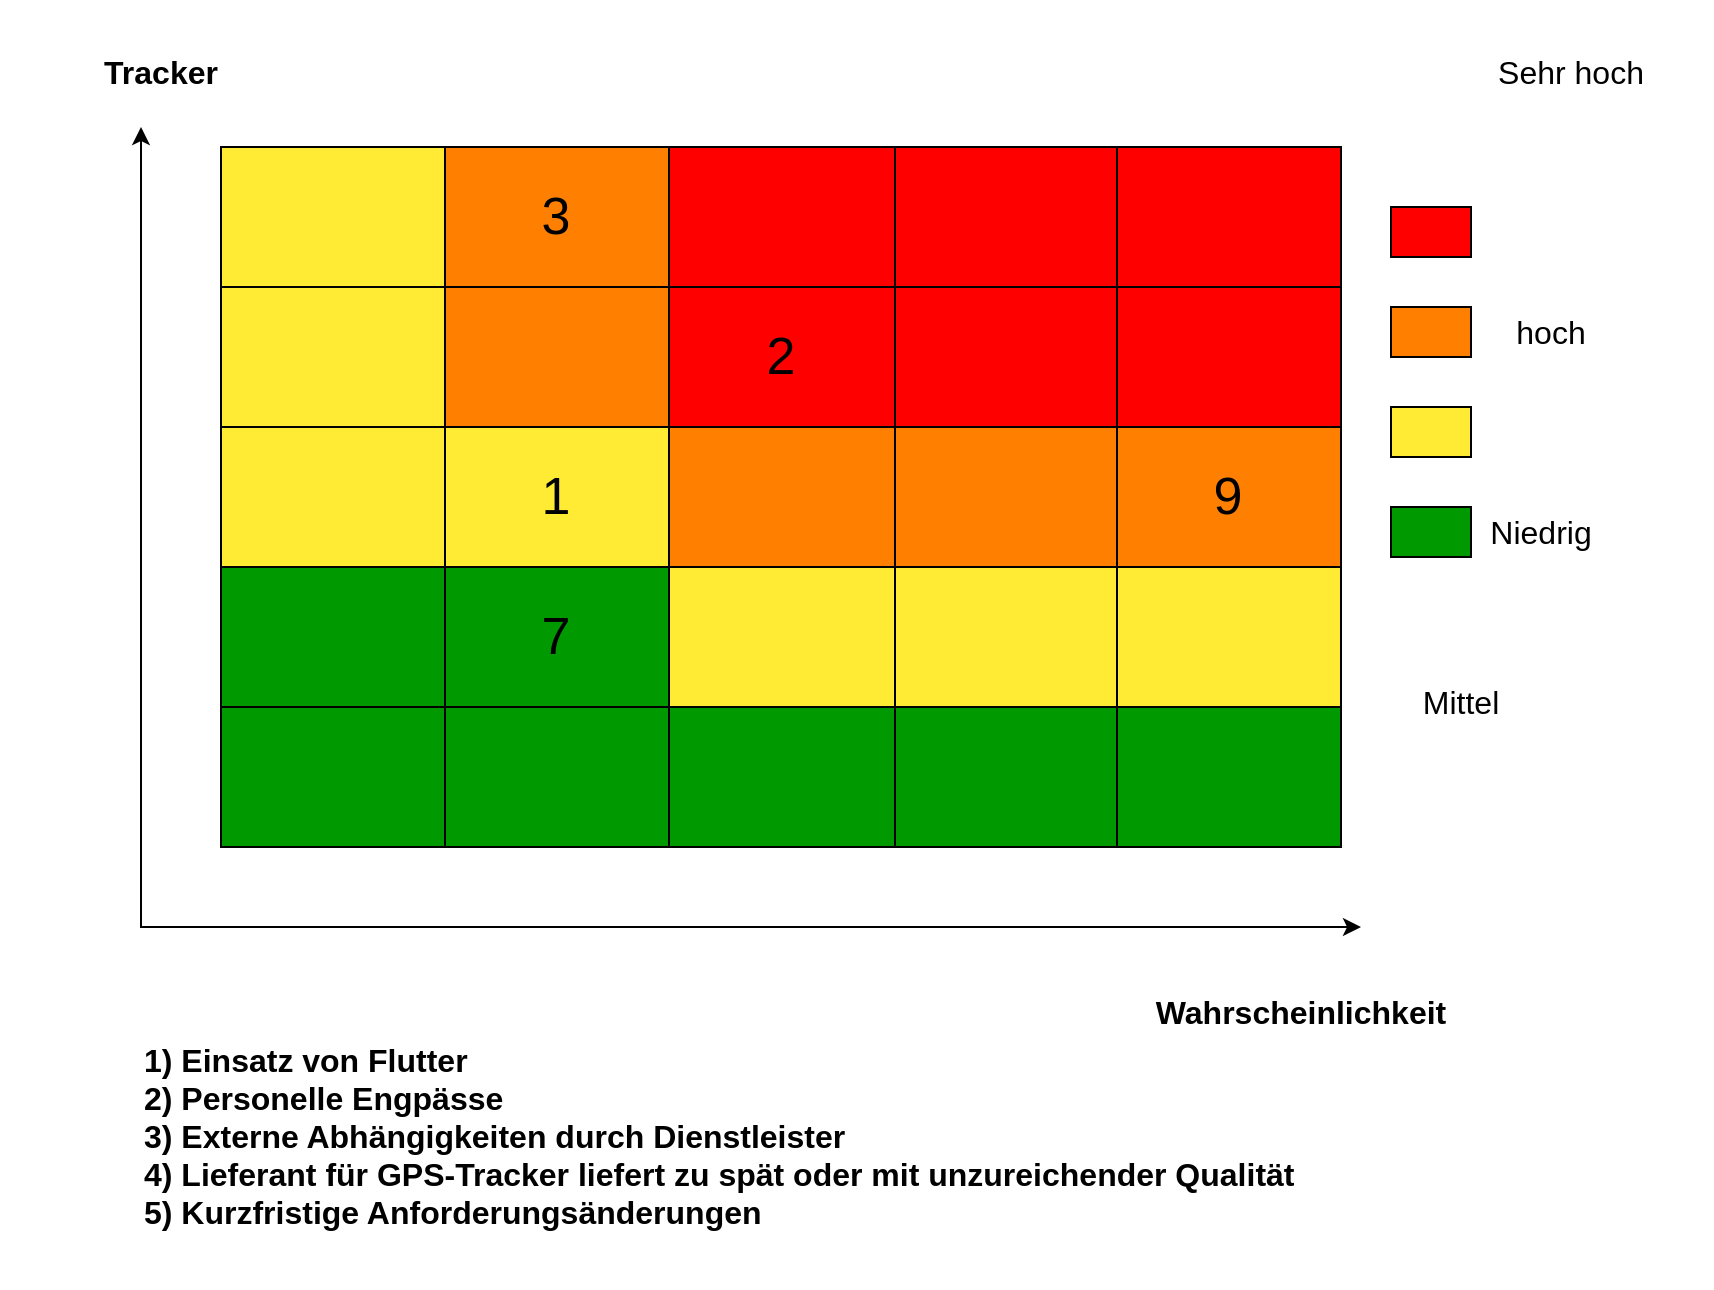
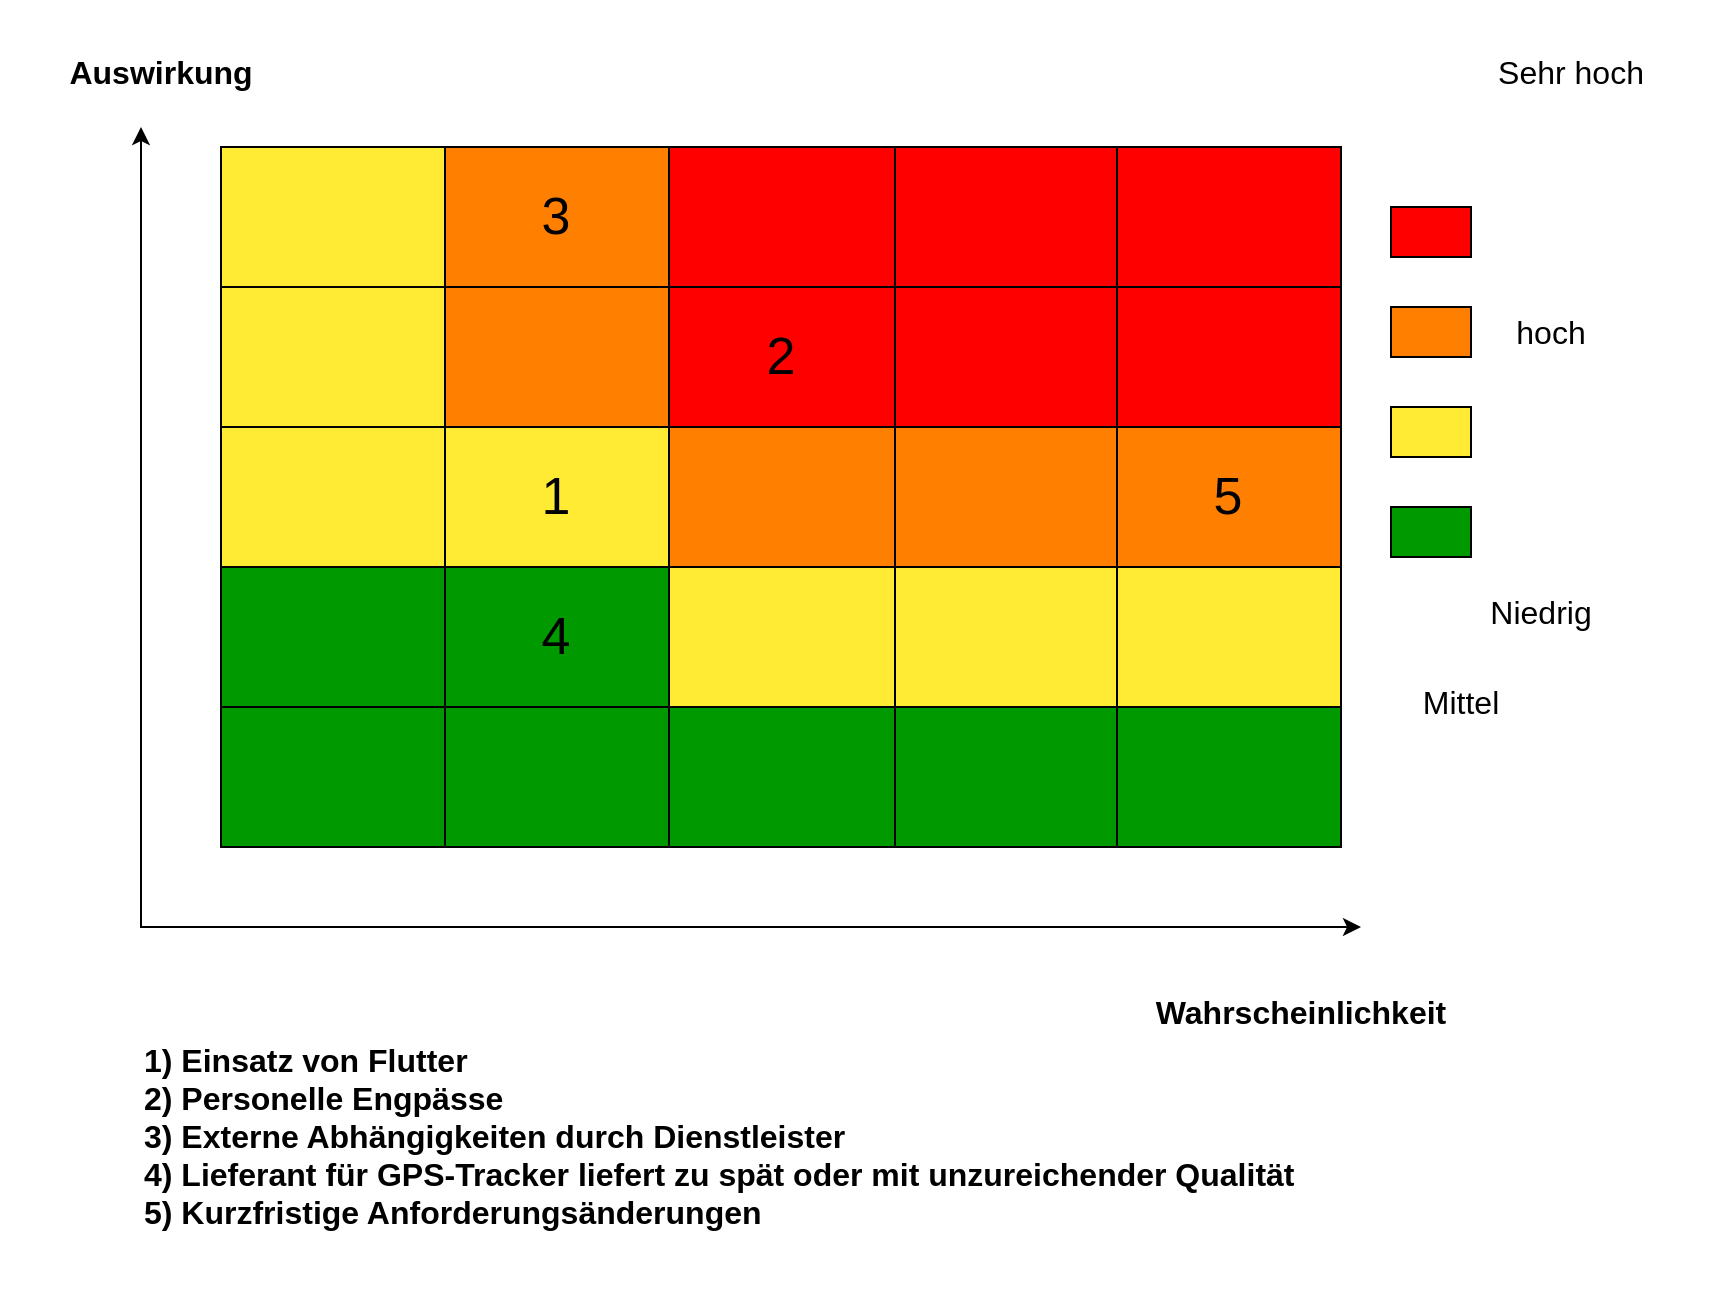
(162, 73) -> (162, 73)
(1229, 497) -> (1229, 497)
(1541, 532) -> (1541, 612)
(557, 637) -> (557, 637)
